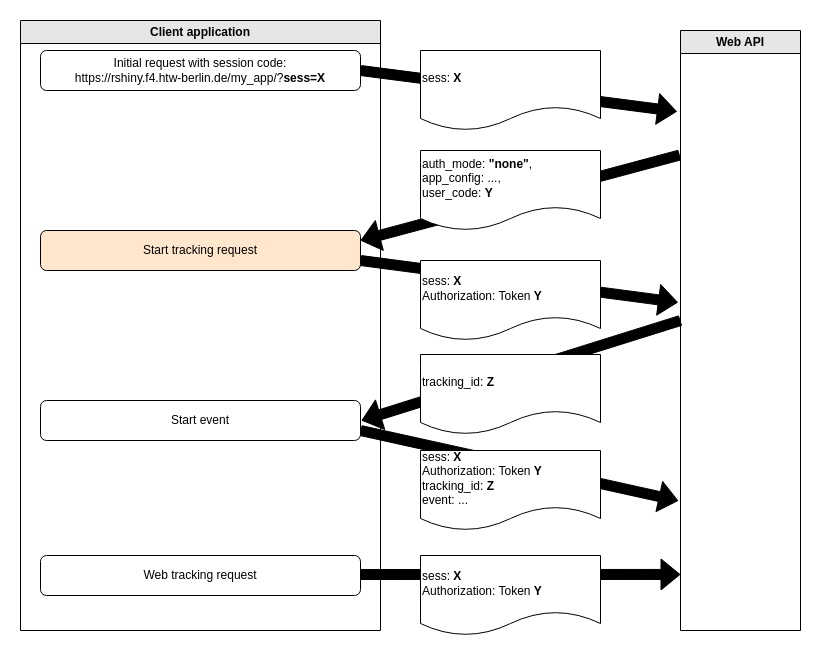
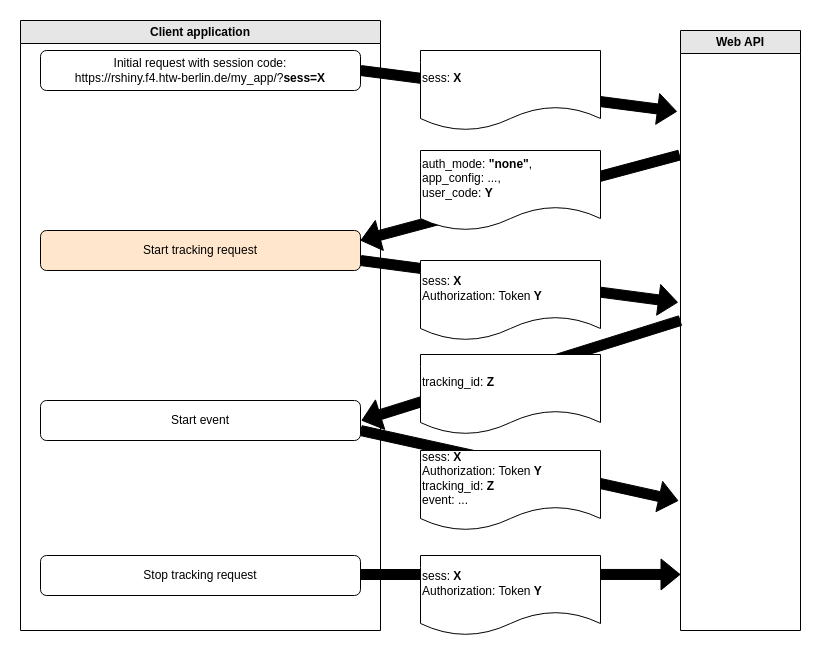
(201, 576) -> (201, 576)
